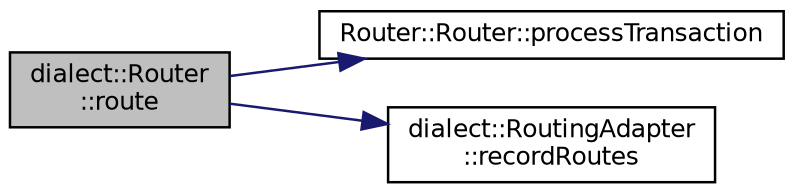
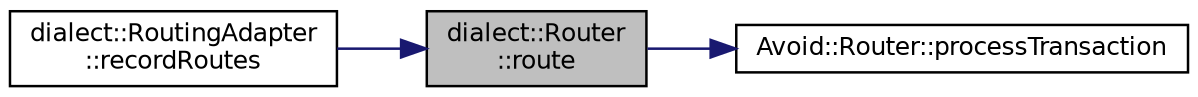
(552, 35) -> (962, 49)
(296, 112) -> (369, 49)
